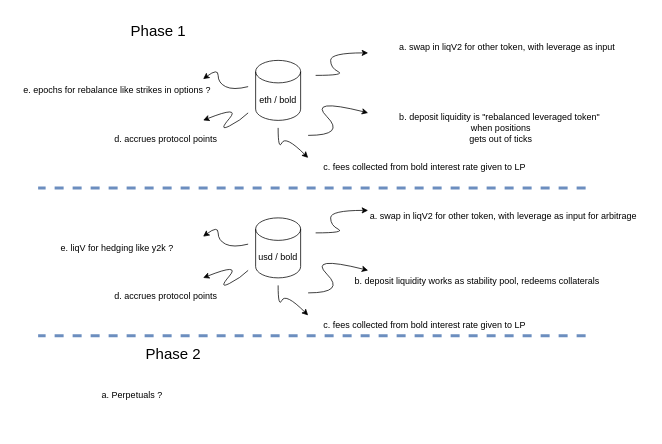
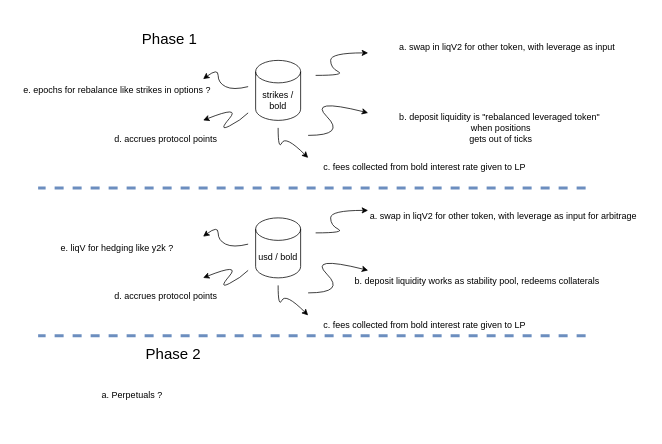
(158, 30) -> (169, 38)
(278, 100) -> (278, 100)
